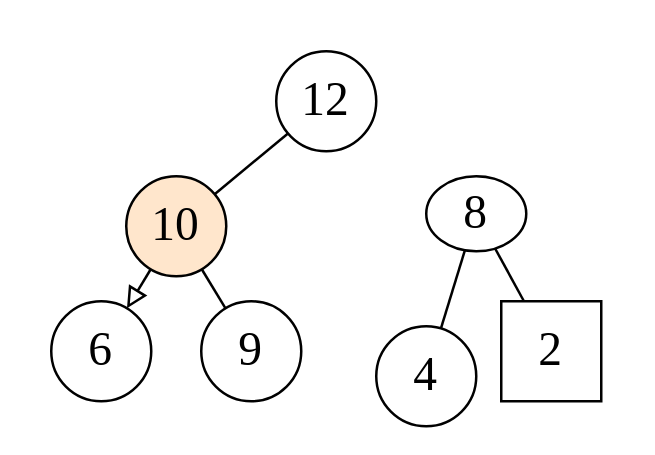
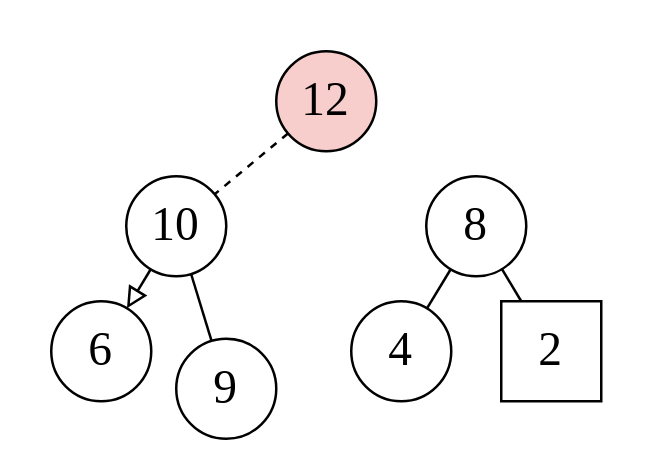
(326, 101) -> (326, 101)
(252, 164) -> (252, 164)
(476, 214) -> (476, 226)
(176, 226) -> (176, 226)
(251, 351) -> (226, 389)
(426, 376) -> (401, 351)
